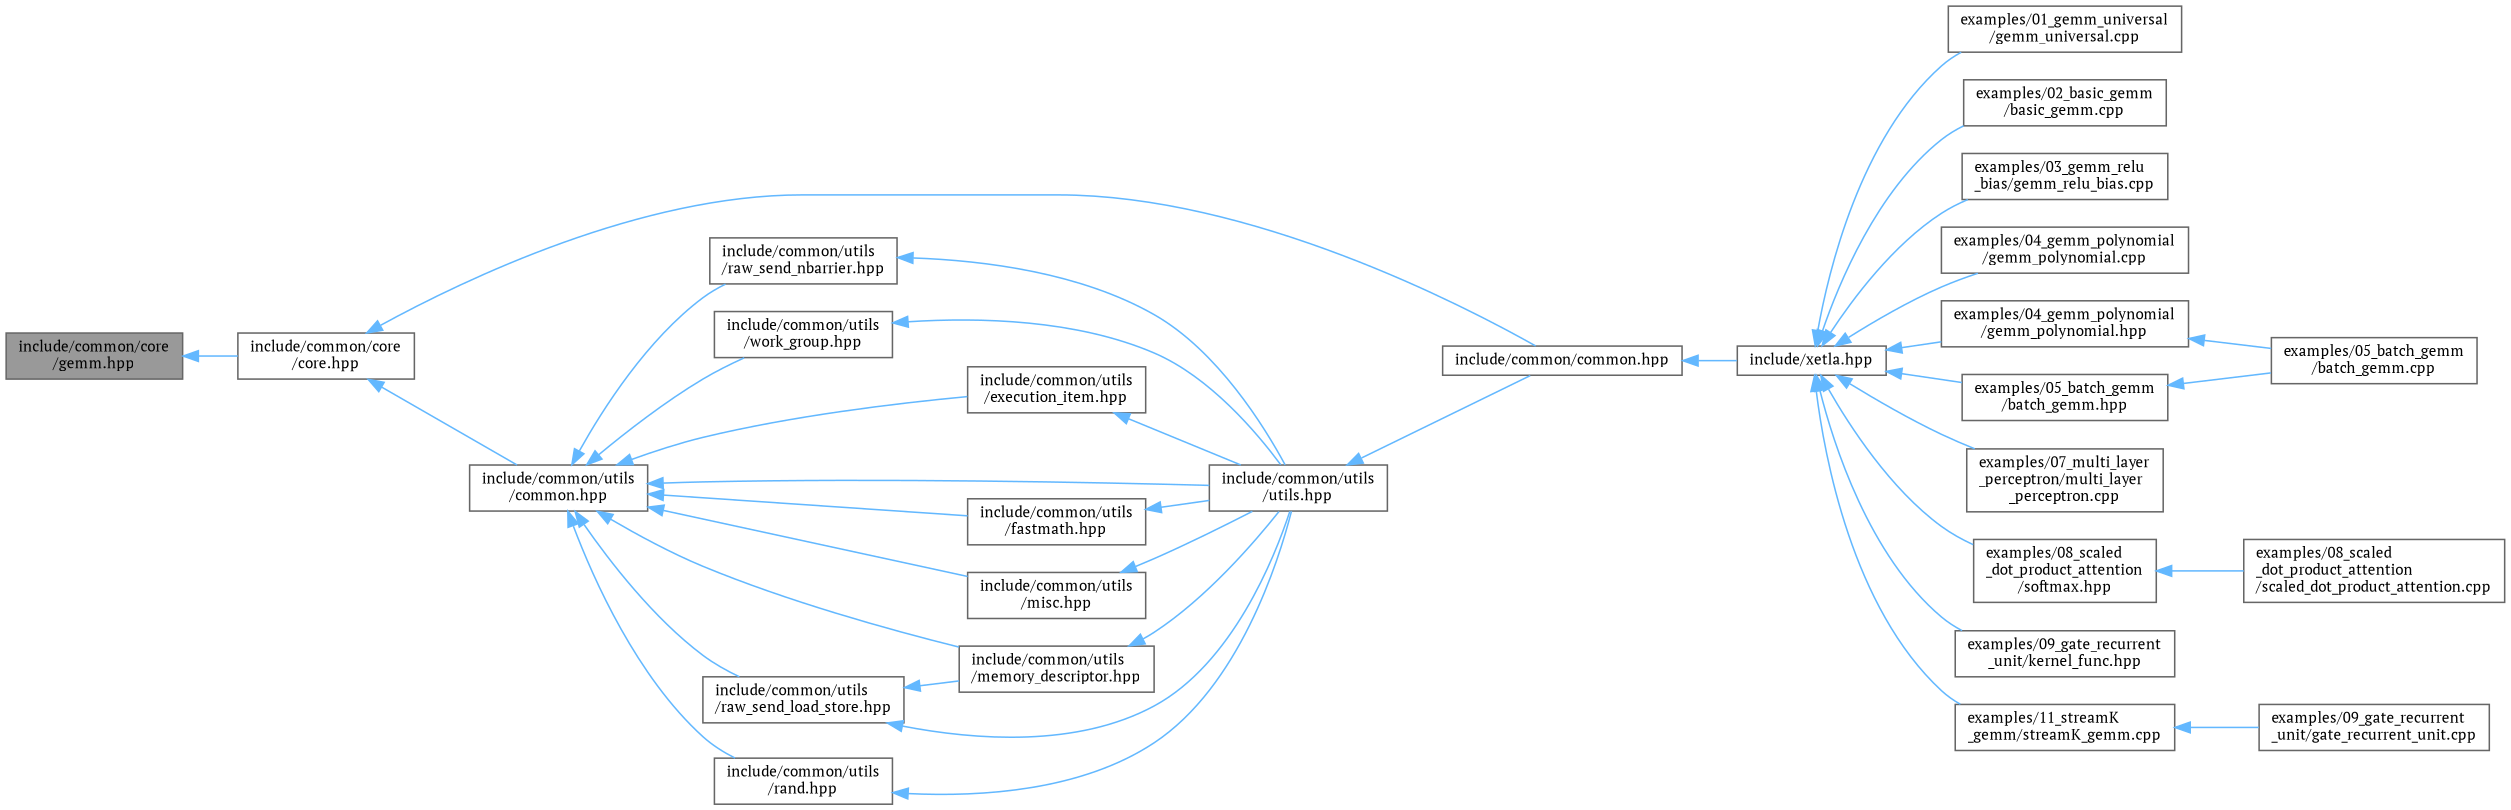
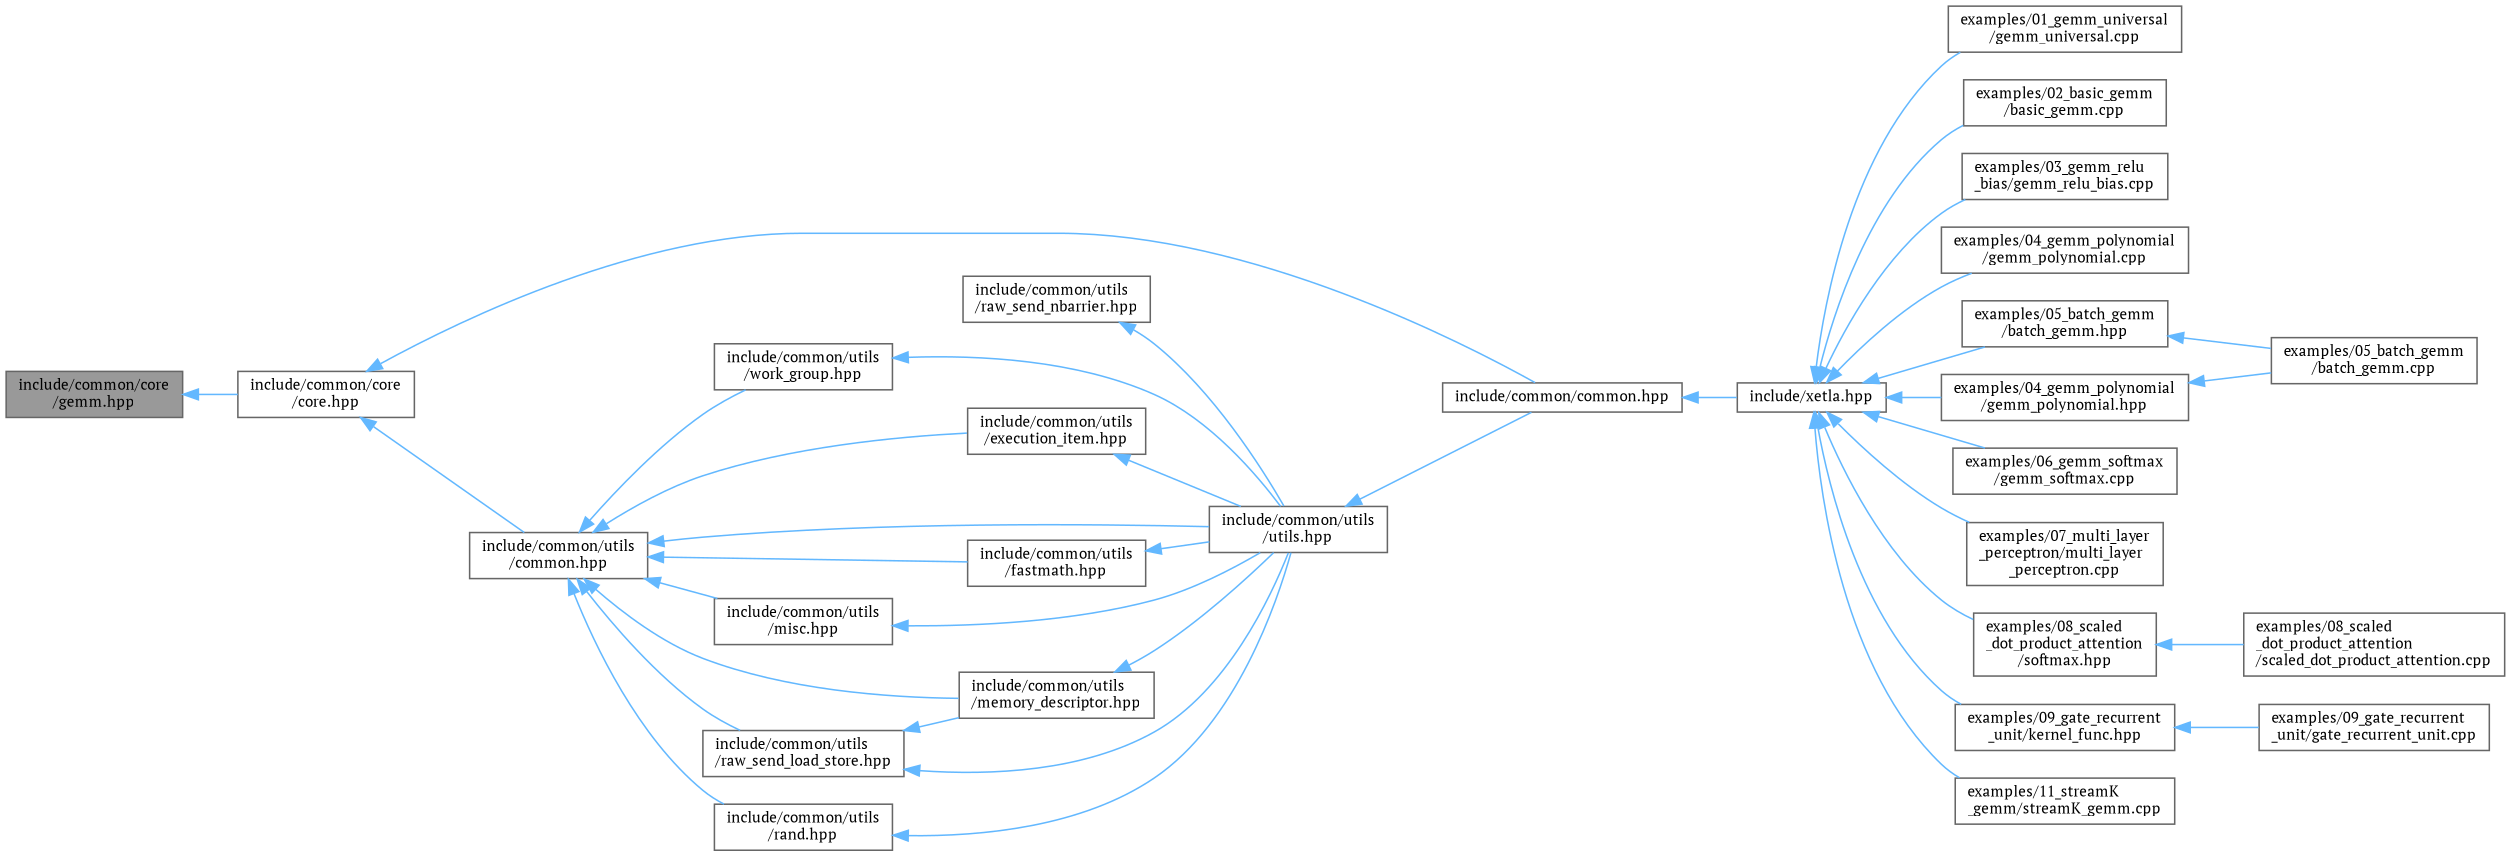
(642, 358) -> none
none -> (2065, 471)
(2225, 727) -> (2225, 727)
